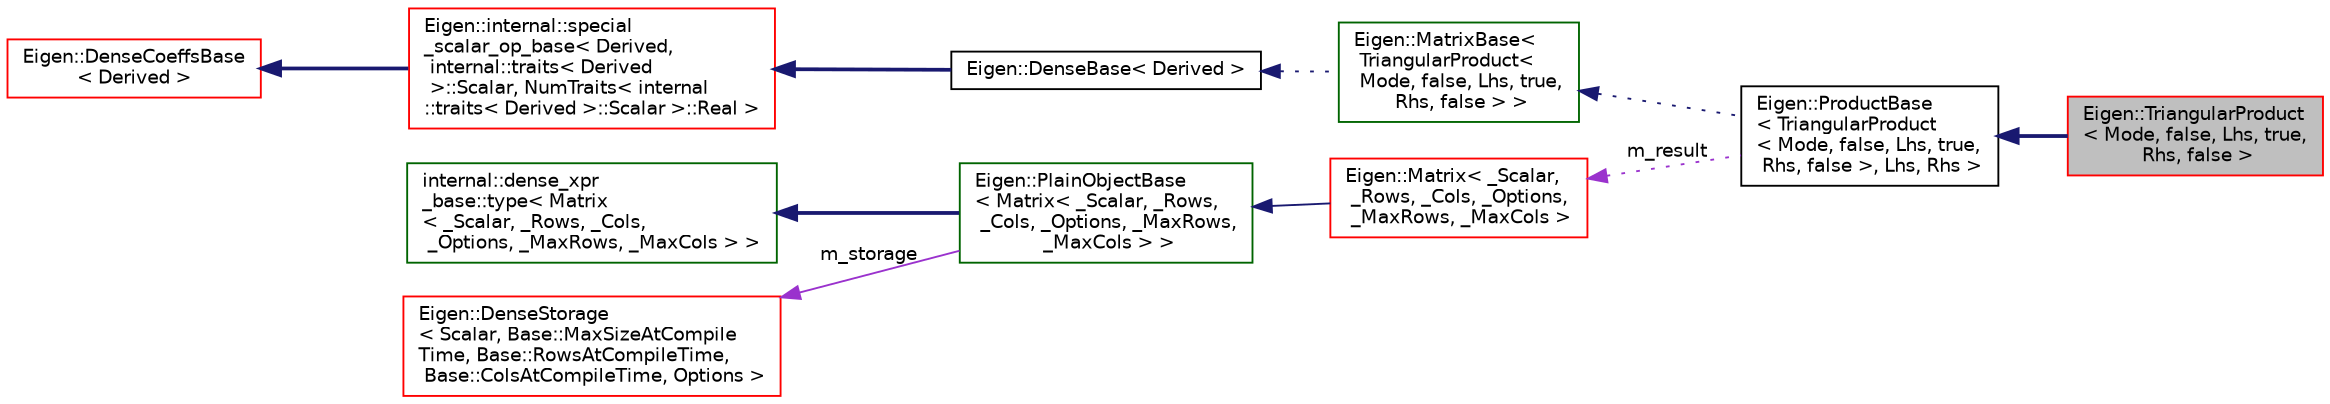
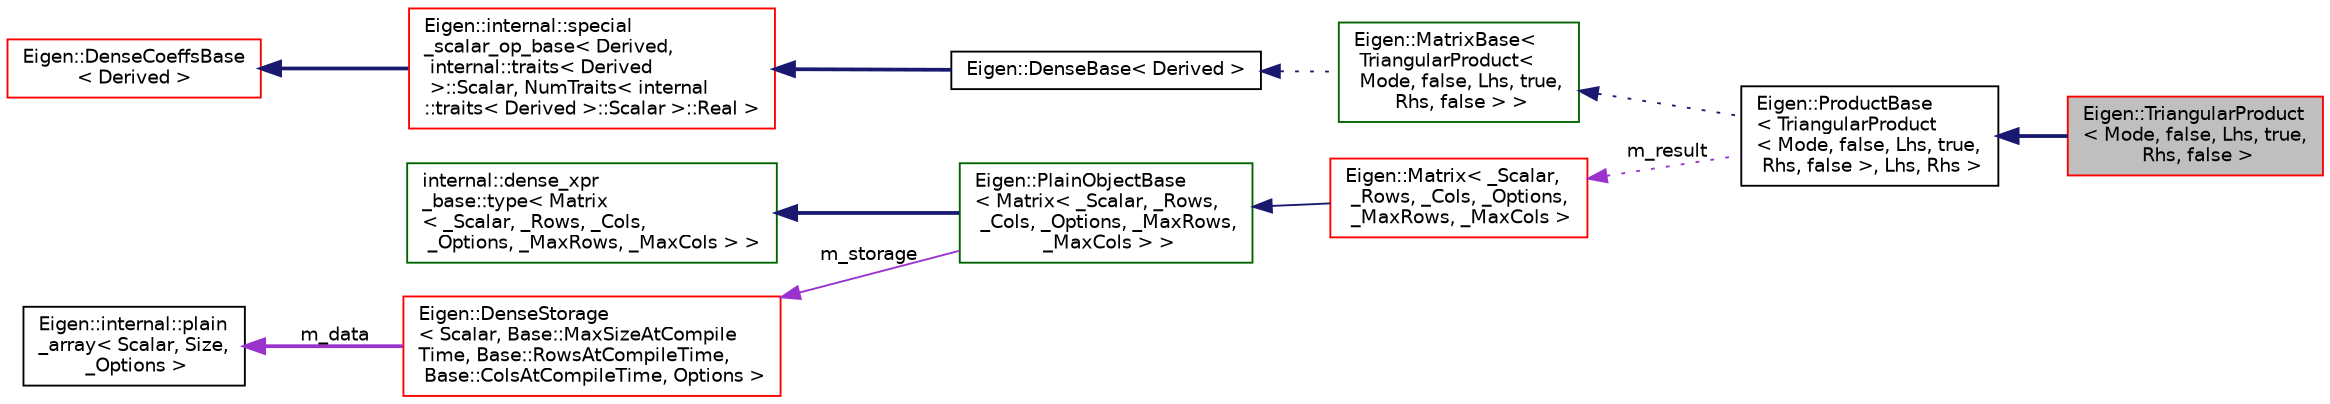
none -> (134, 346)
